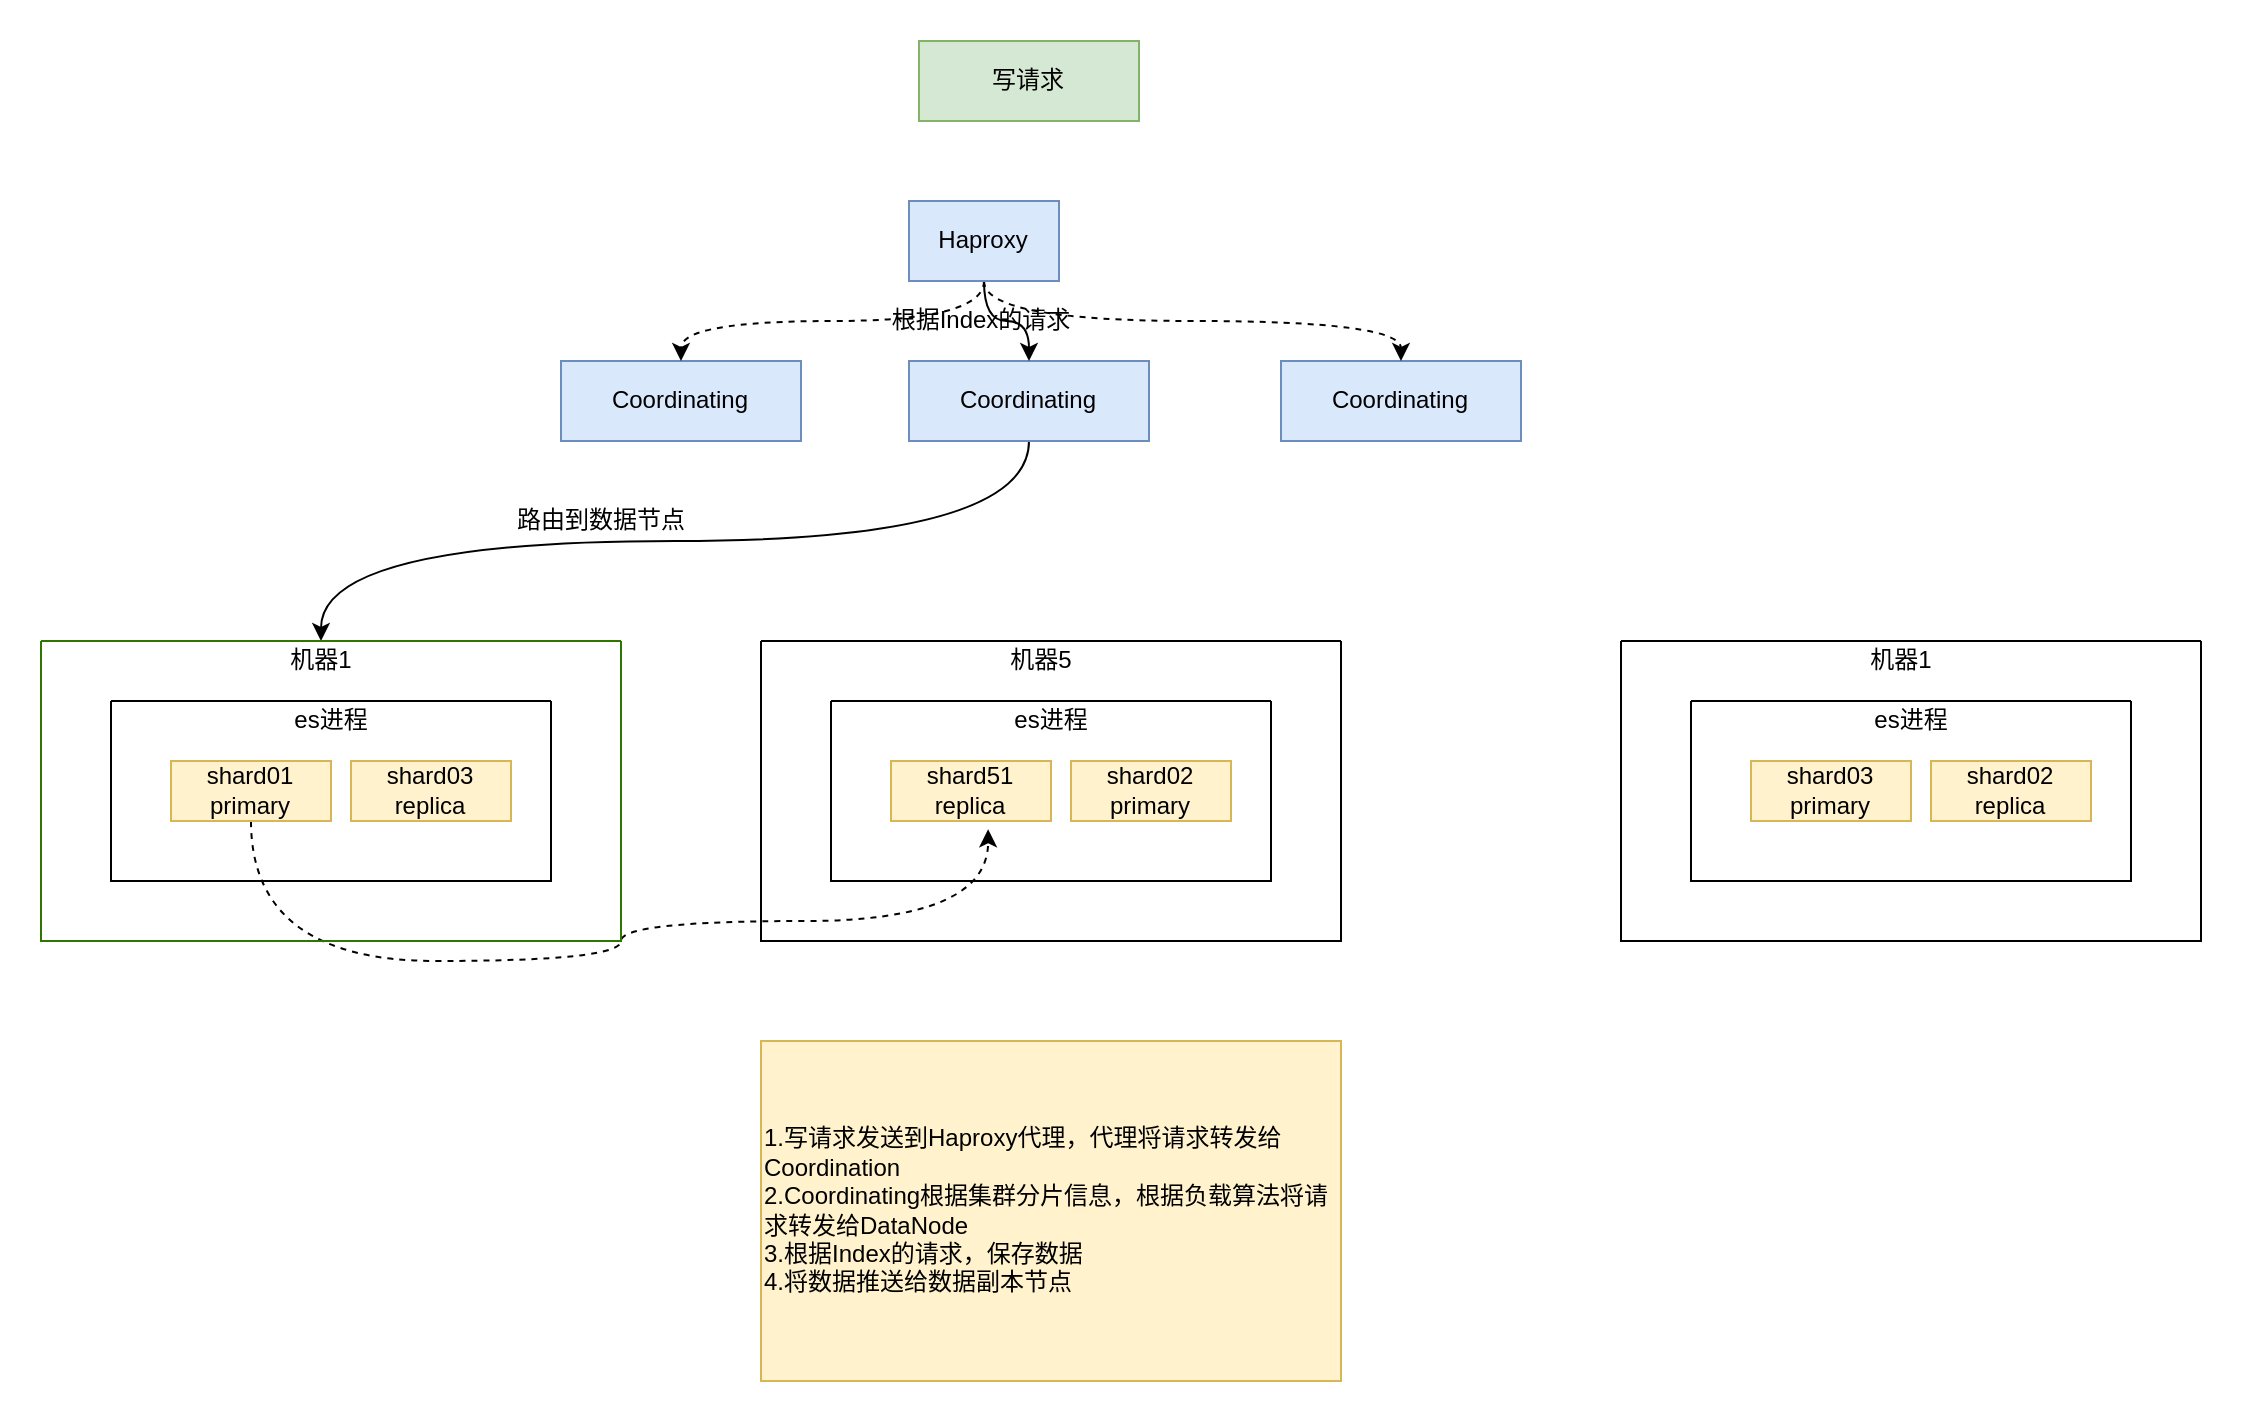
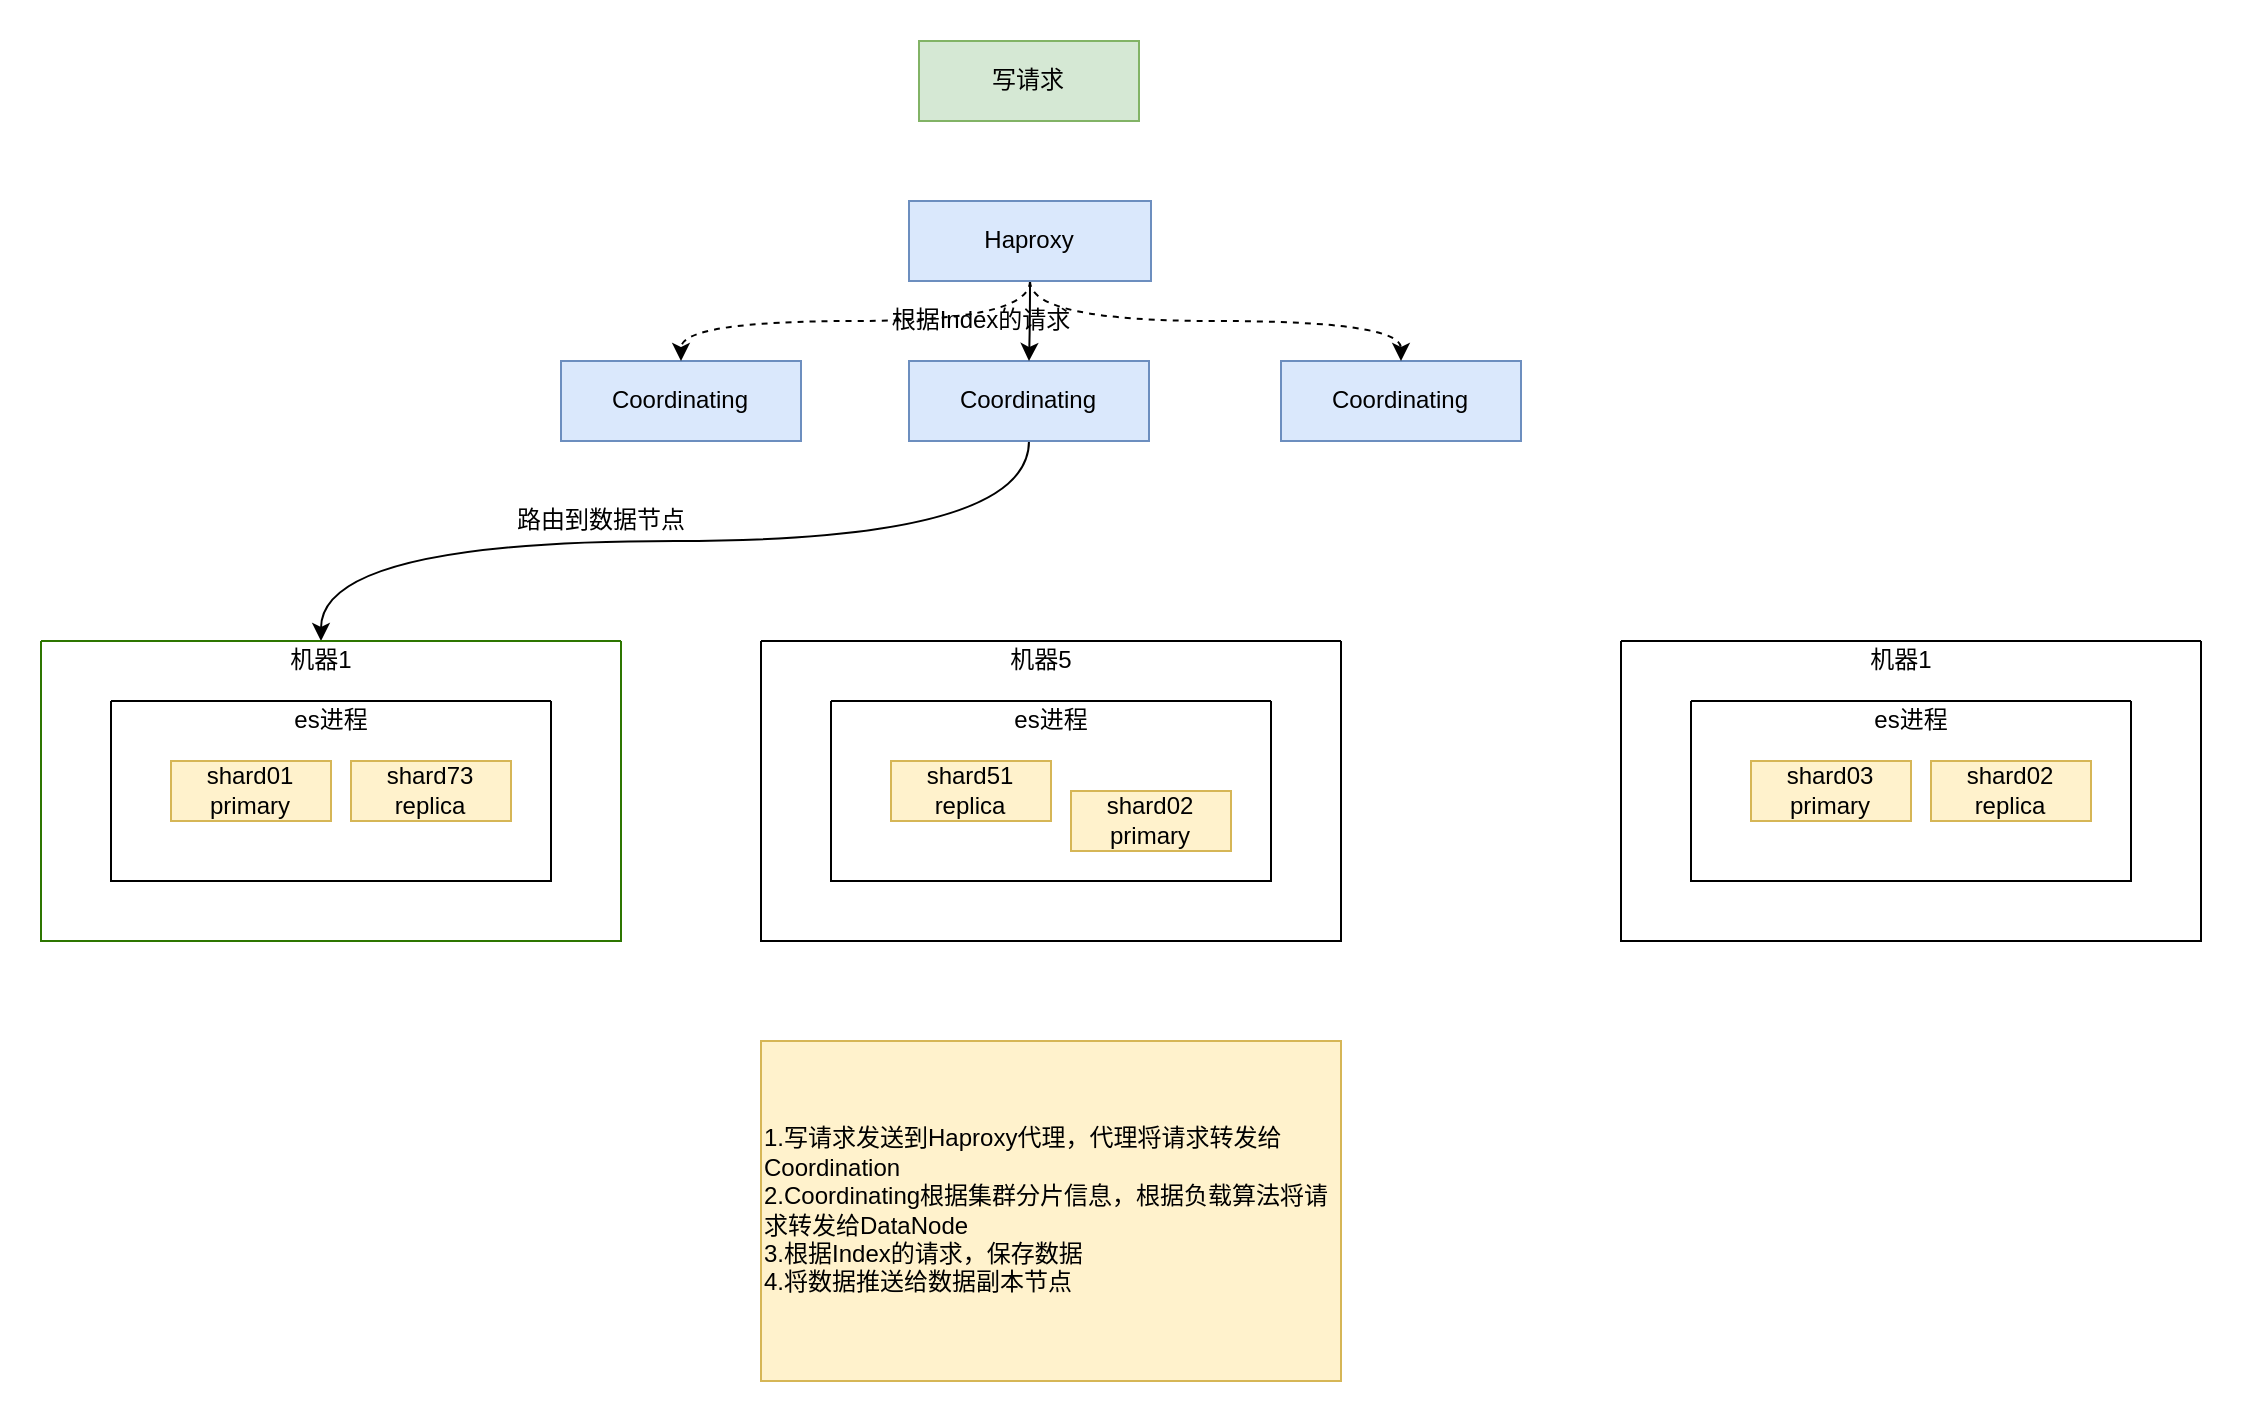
(984, 241) -> (1030, 241)
(431, 791) -> (431, 791)
(1151, 791) -> (1151, 821)
(475, 961) -> none
